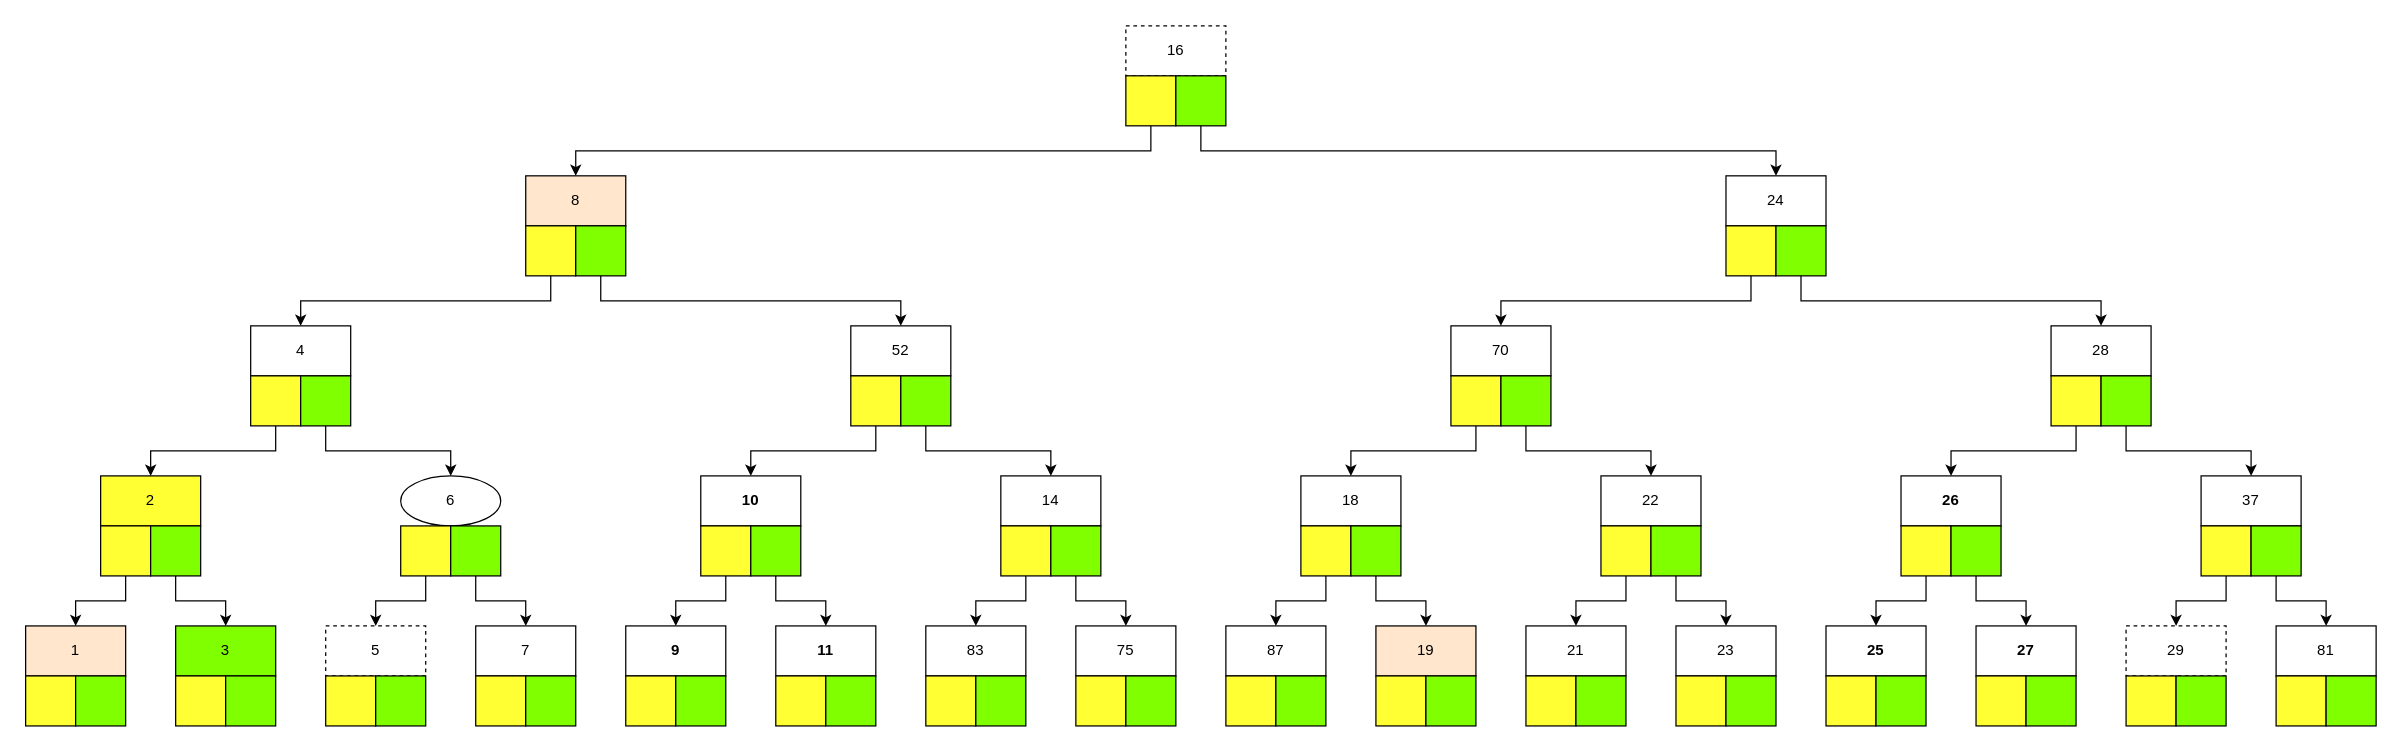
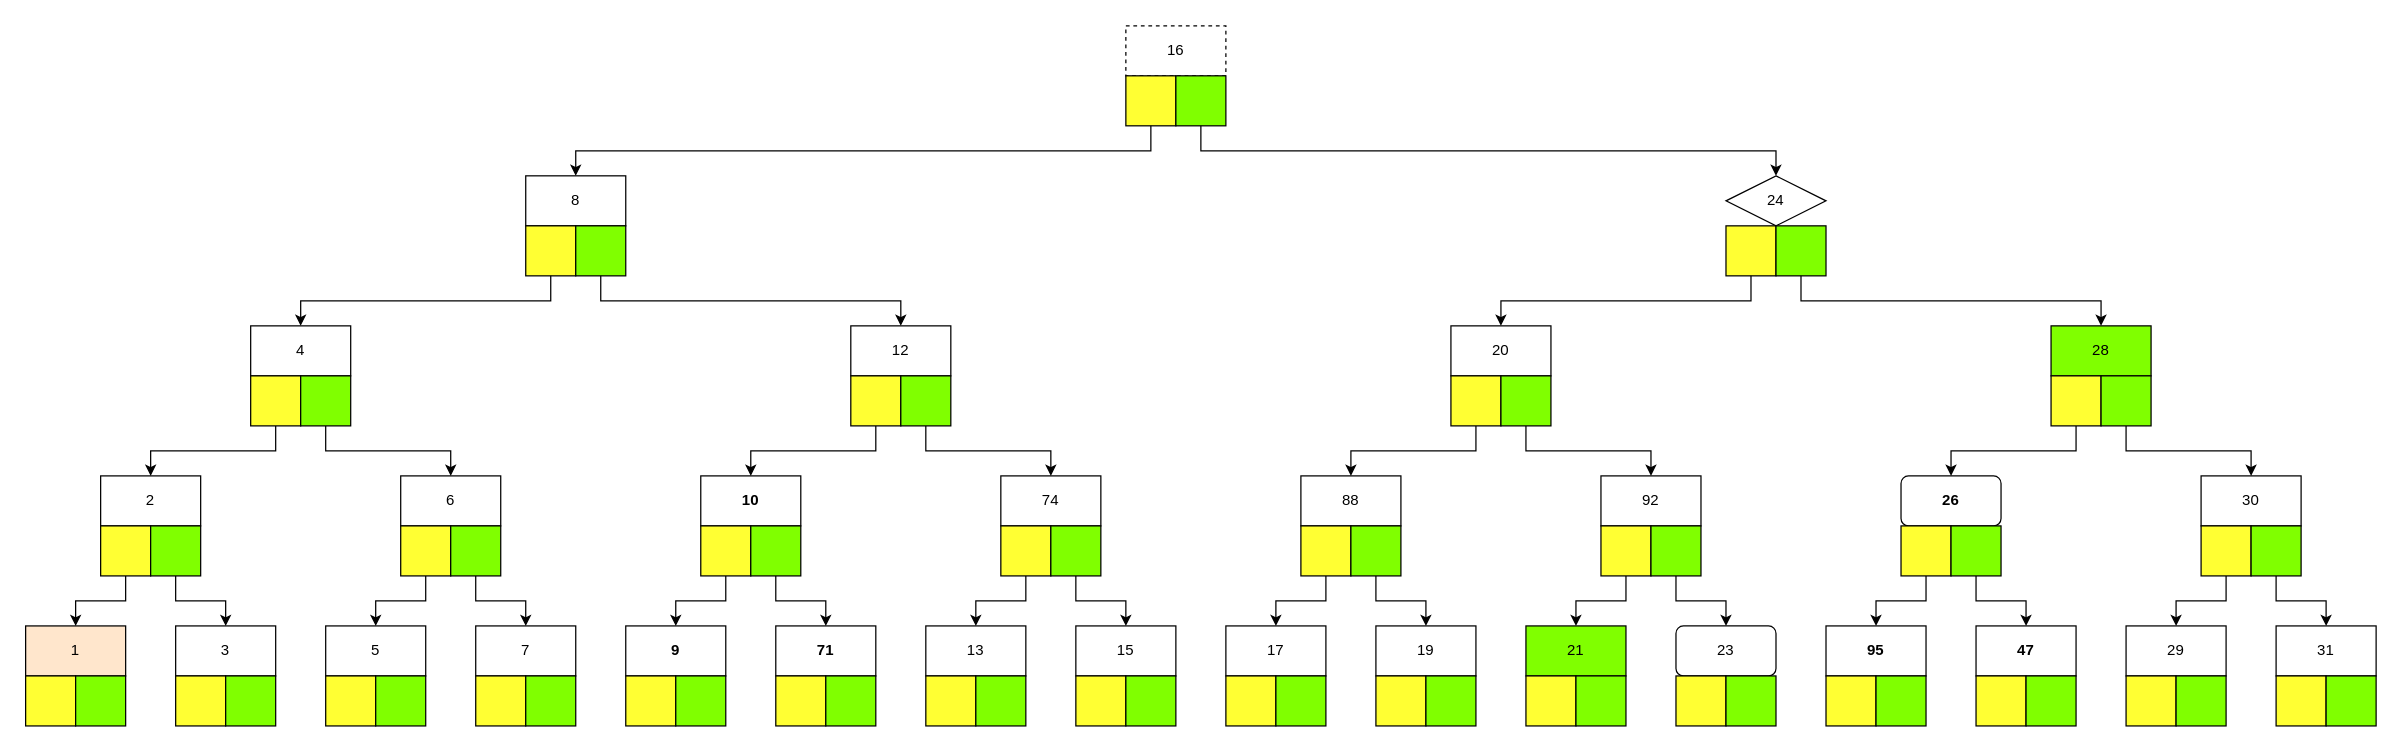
(576, 201) -> (576, 201)
(1776, 201) -> (1776, 201)
(901, 351) -> (901, 351)
(1501, 351) -> (1501, 351)
(2101, 351) -> (2101, 351)
(151, 501) -> (151, 501)
(451, 501) -> (451, 501)
(1051, 501) -> (1051, 501)
(1351, 501) -> (1351, 501)
(1651, 501) -> (1651, 501)
(1951, 501) -> (1951, 501)
(2251, 501) -> (2251, 501)
(226, 651) -> (226, 651)
(376, 651) -> (376, 651)
(826, 651) -> (826, 651)
(976, 651) -> (976, 651)
(1126, 651) -> (1126, 651)
(1276, 651) -> (1276, 651)
(1426, 651) -> (1426, 651)
(1576, 651) -> (1576, 651)
(1726, 651) -> (1726, 651)
(1876, 651) -> (1876, 651)
(2026, 651) -> (2026, 651)
(2176, 651) -> (2176, 651)
(2326, 651) -> (2326, 651)
